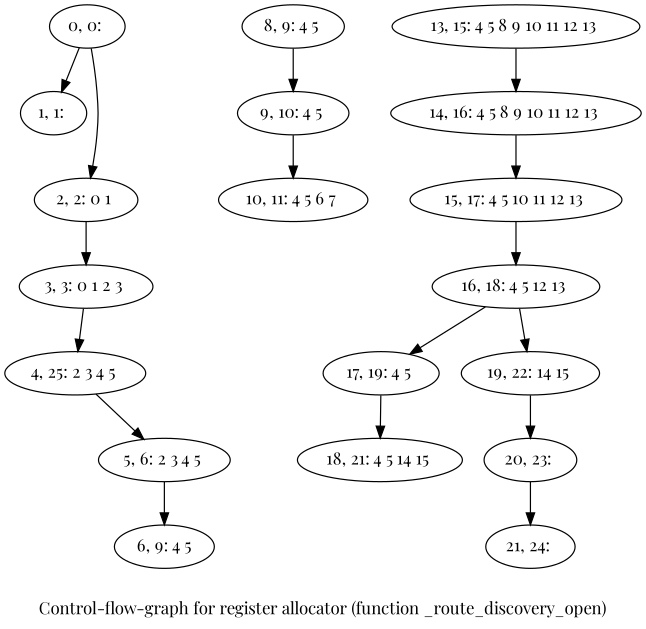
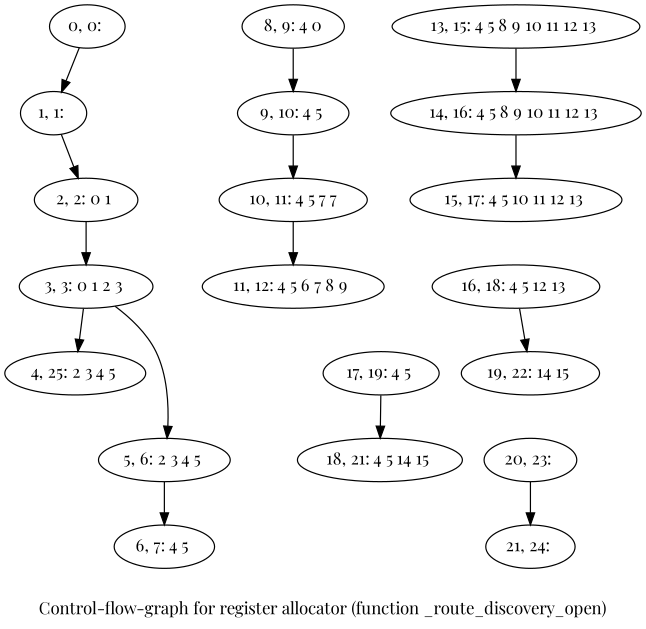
(293, 26) -> (293, 26)
(98, 107) -> (68, 151)
(293, 200) -> (293, 200)
(516, 237) -> none
none -> (293, 287)
(453, 327) -> none
(530, 411) -> none
(115, 412) -> (159, 358)
(164, 547) -> (164, 547)
